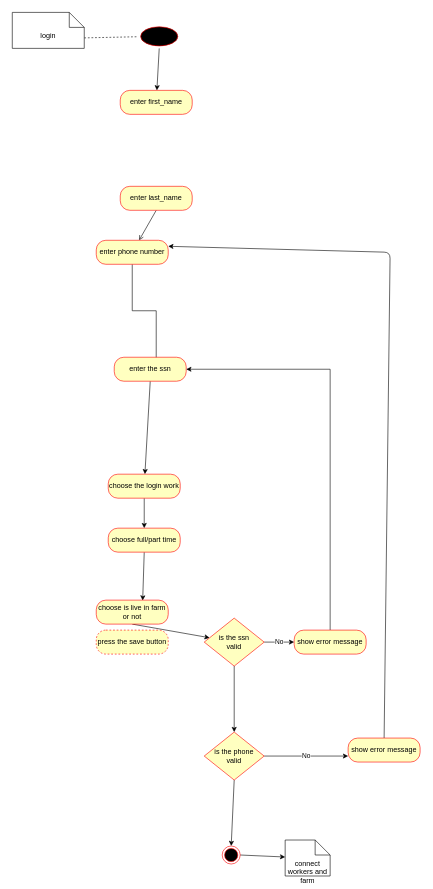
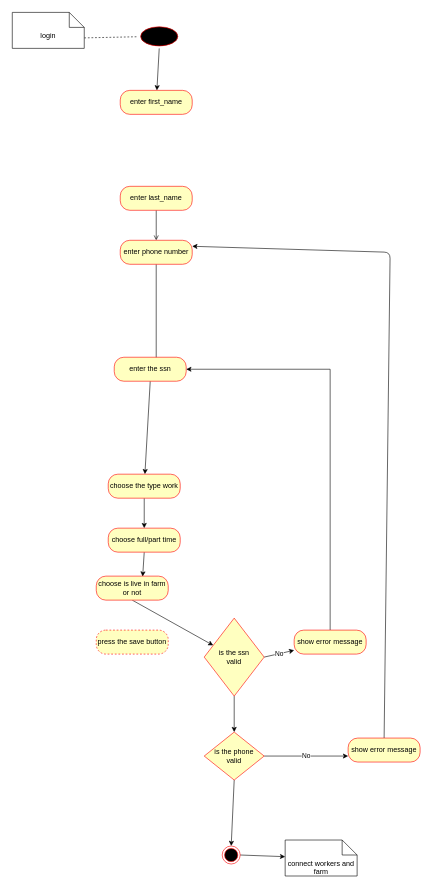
(132, 252) -> (156, 252)
(144, 486) -> (144, 486)
(132, 612) -> (132, 588)
(234, 642) -> (234, 657)
(308, 858) -> (321, 858)
